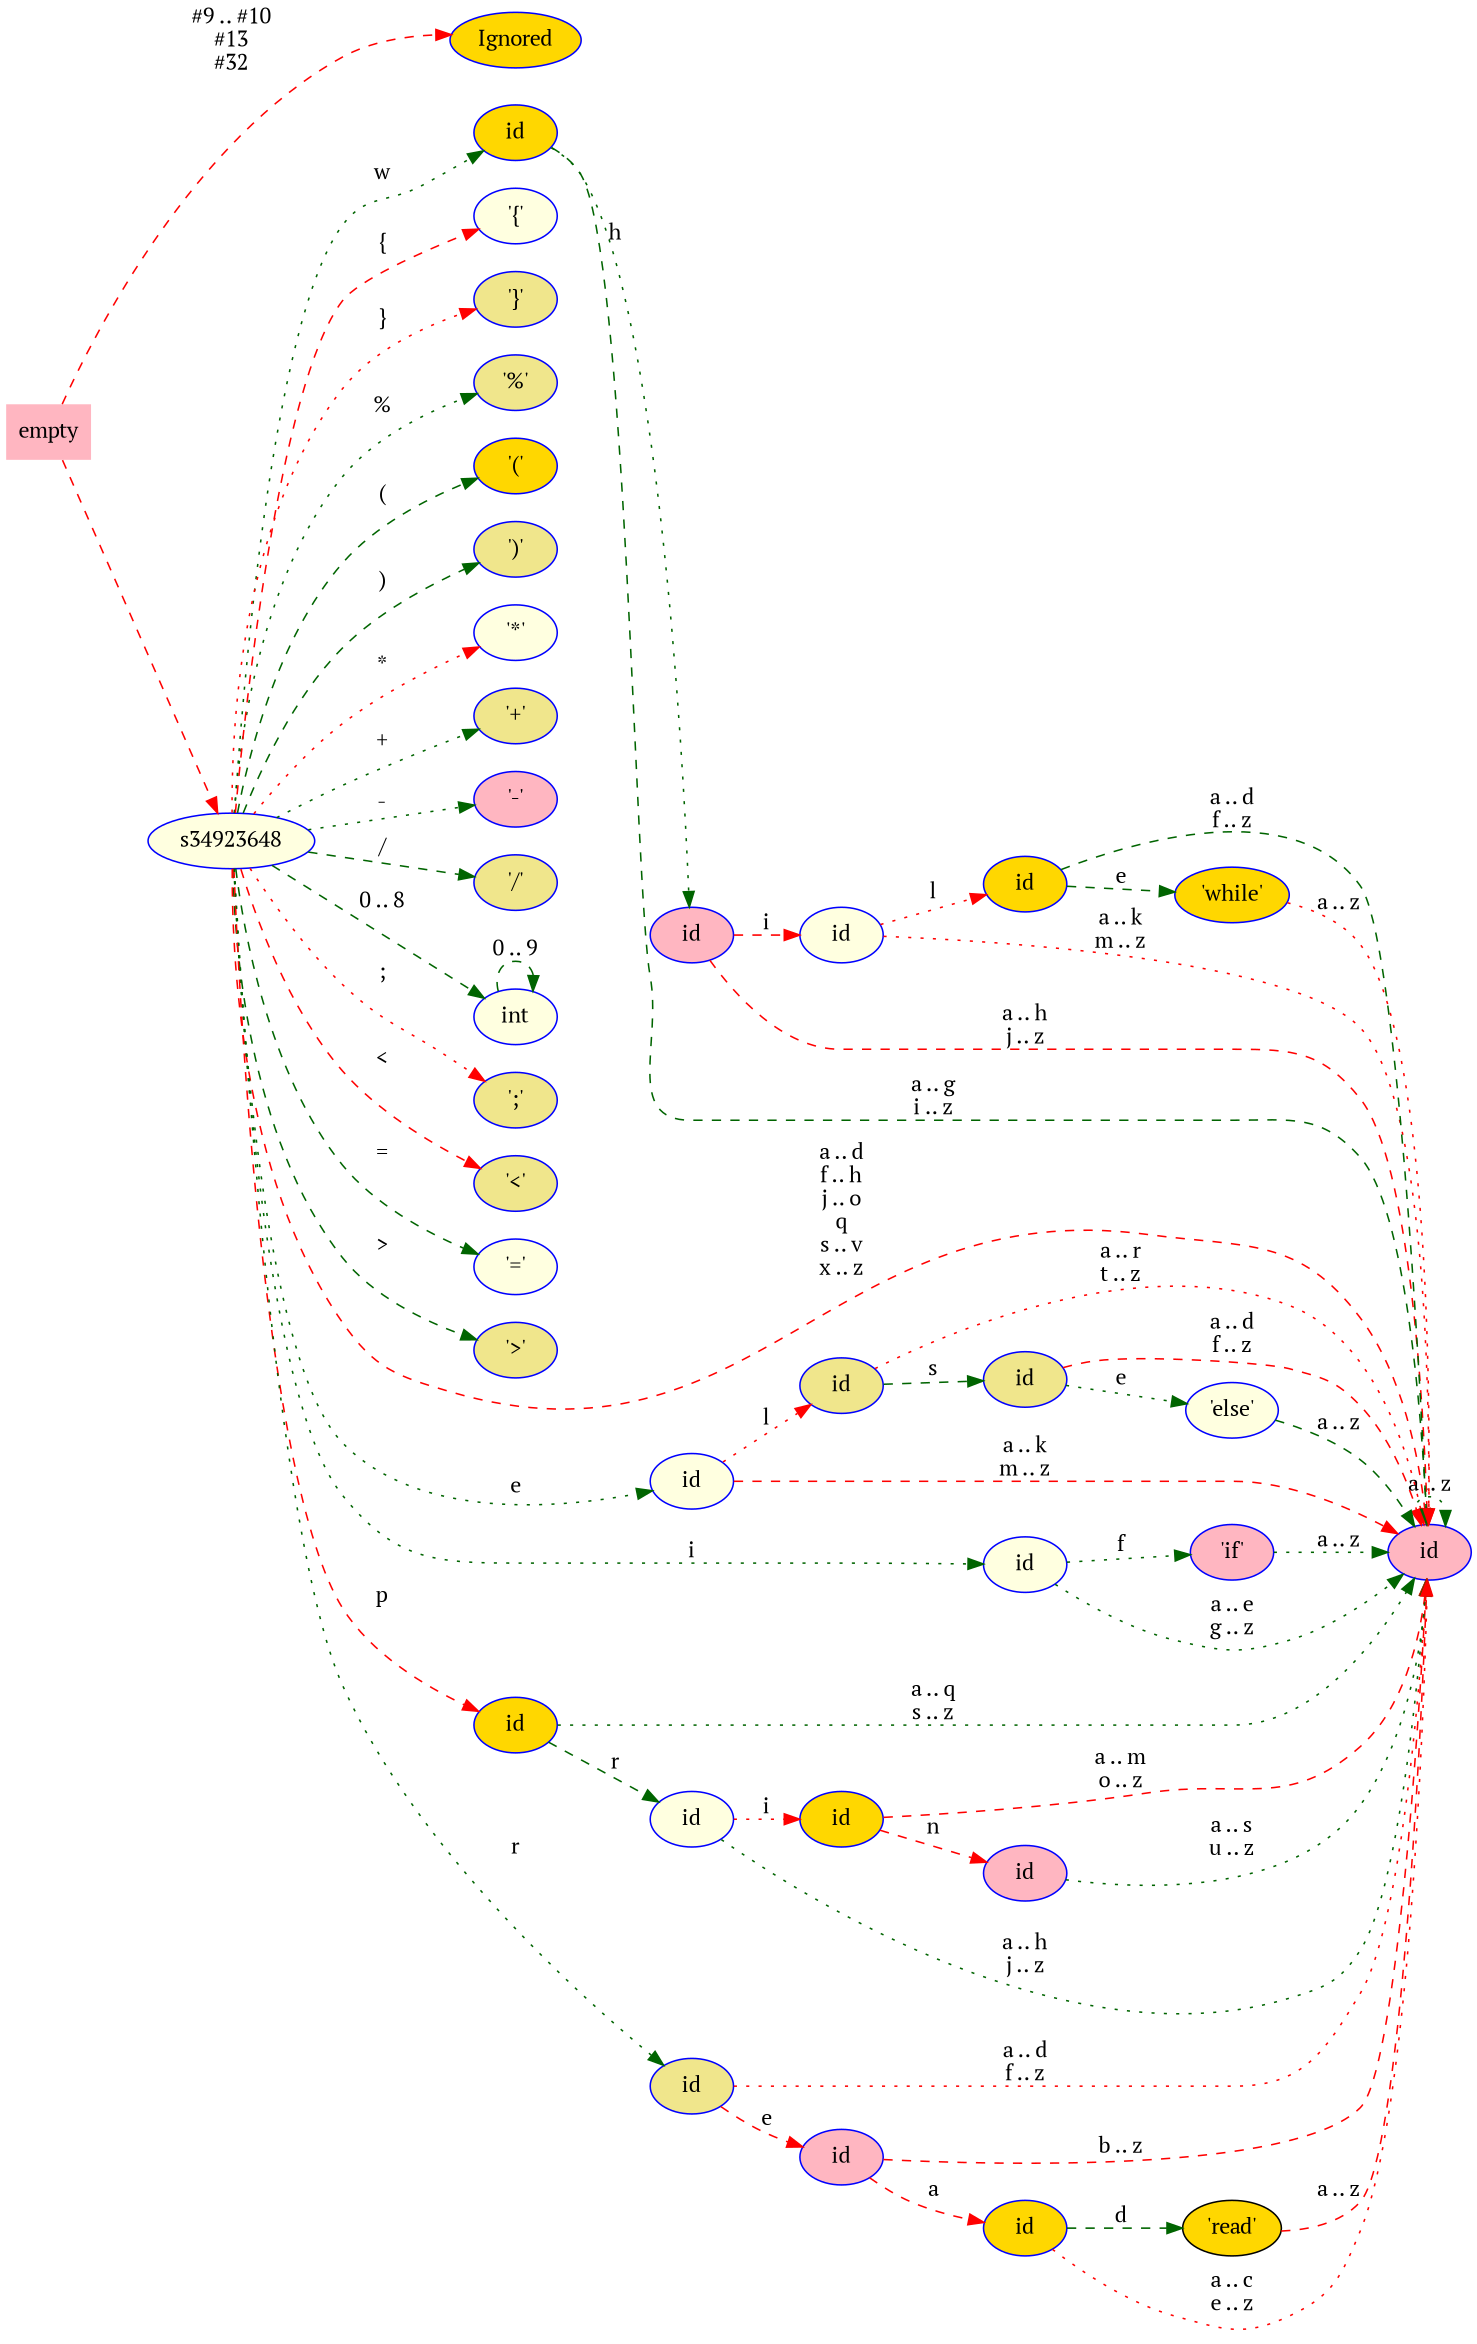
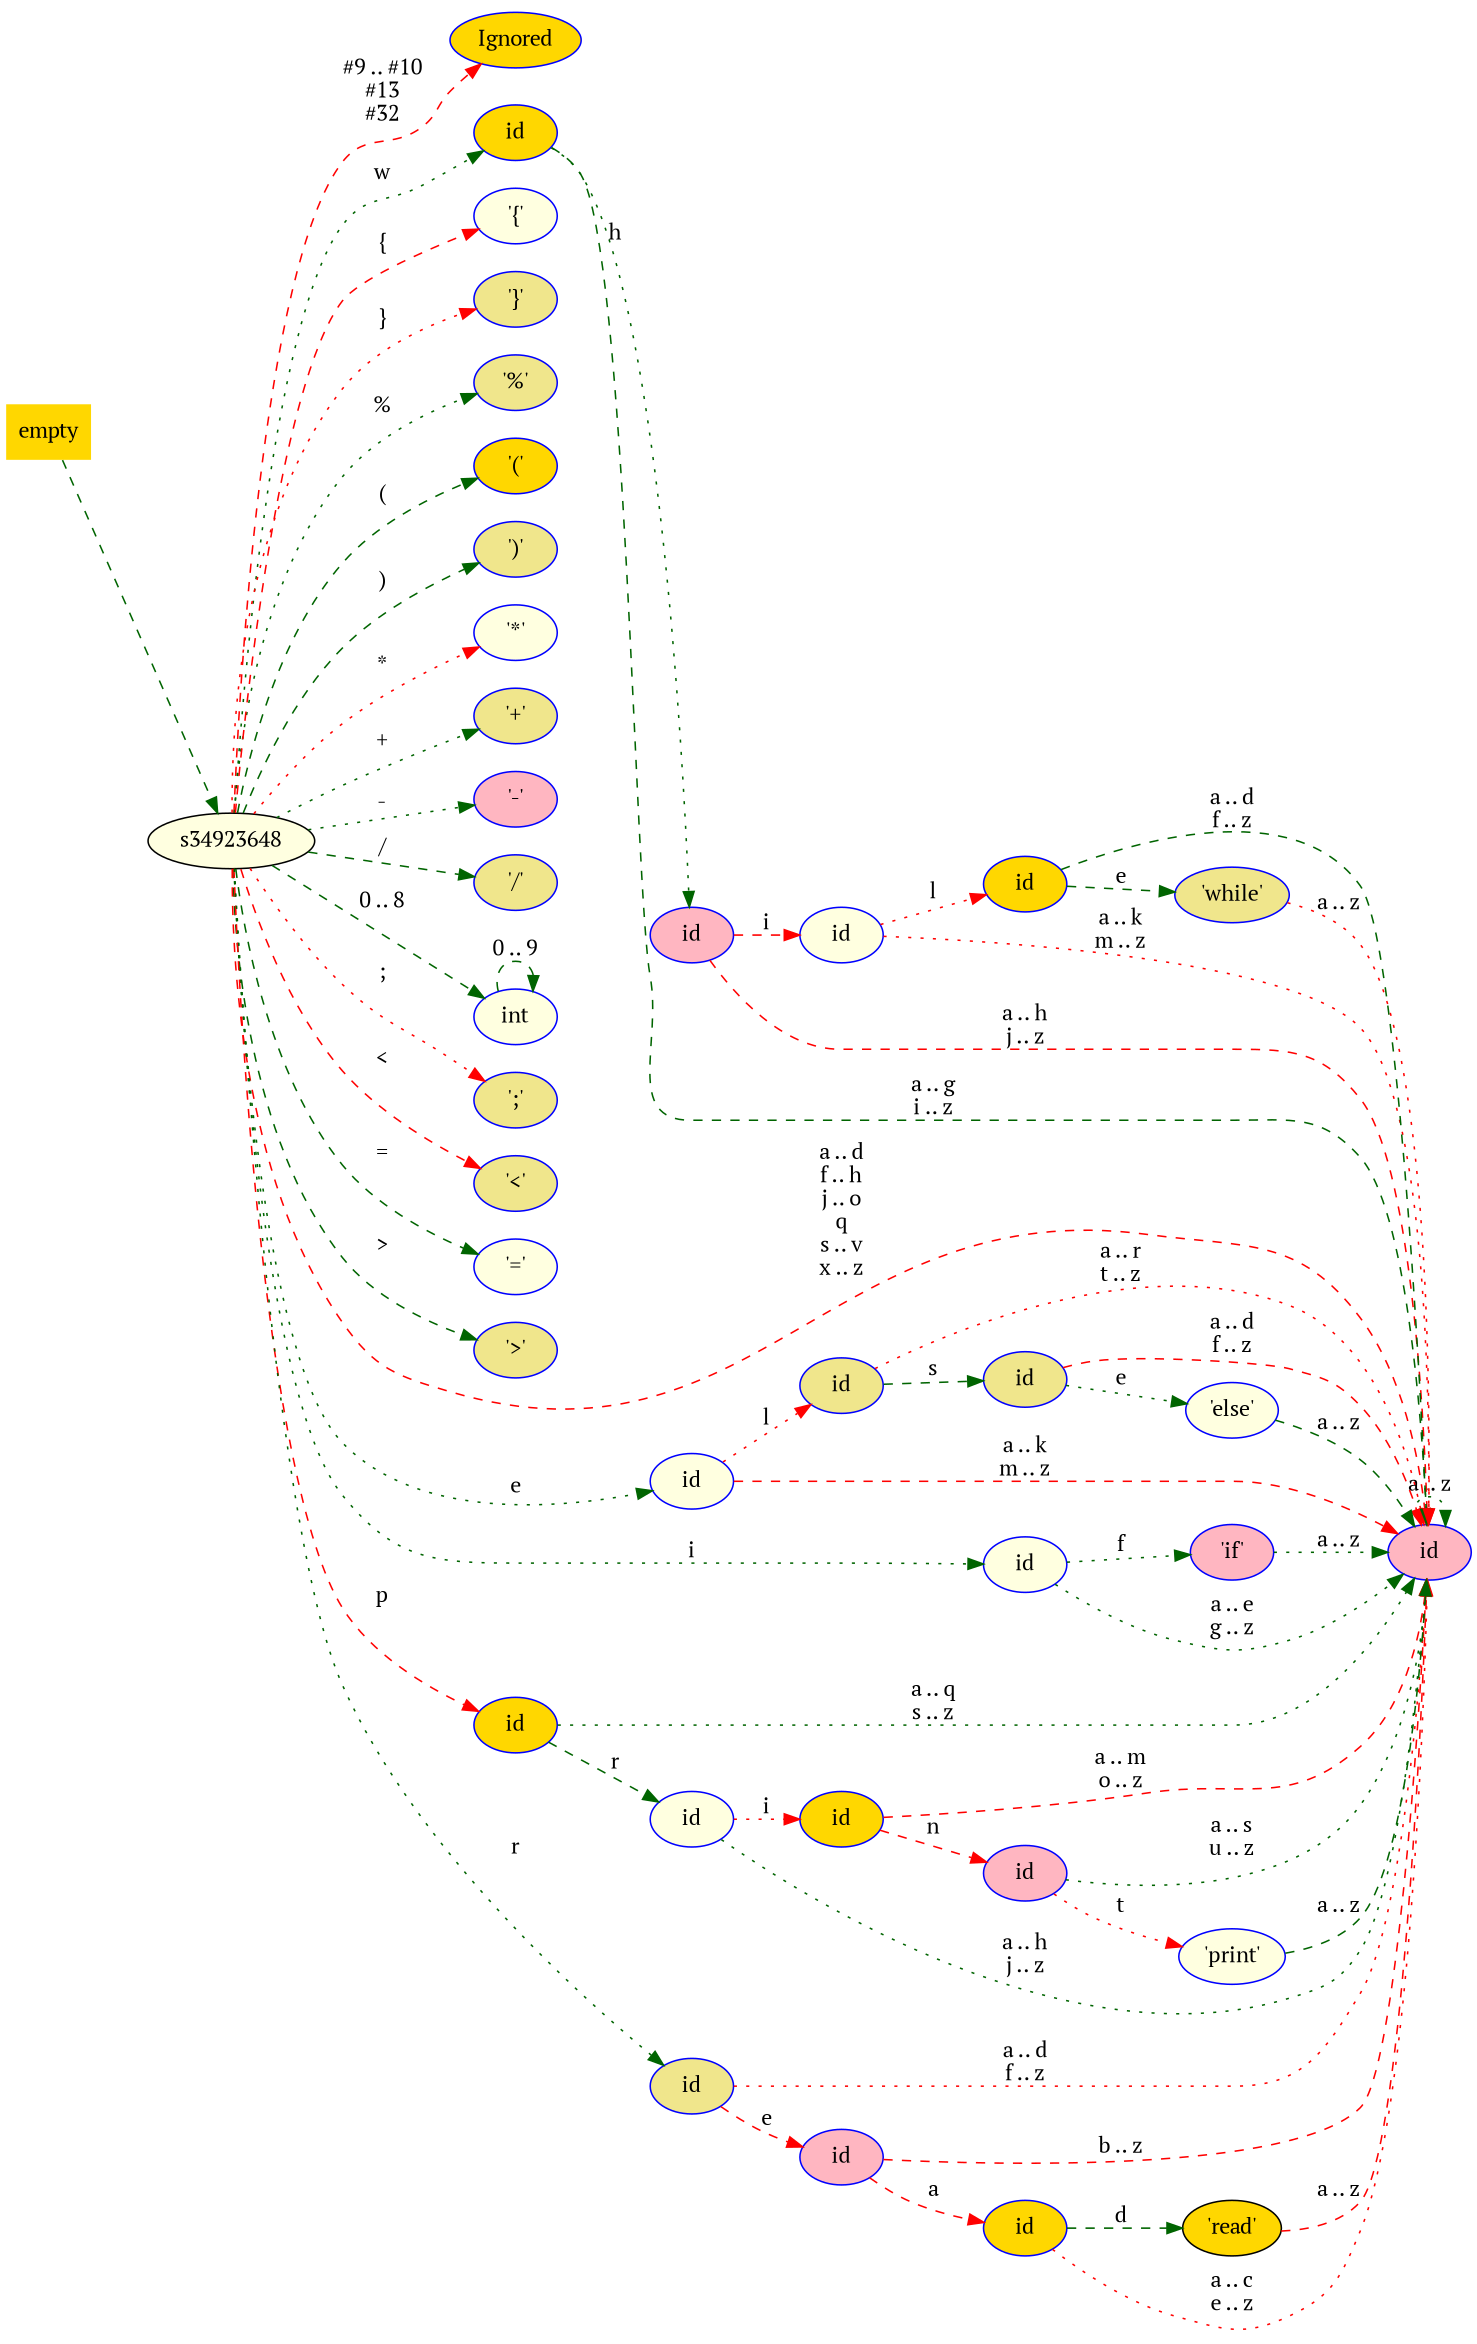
(208, 172) -> (271, 402)
(49, 432) -> (49, 432)
(137, 629) -> (137, 629)
(231, 841) -> (231, 841)
(1232, 895) -> (1232, 895)
none -> (1232, 1957)
